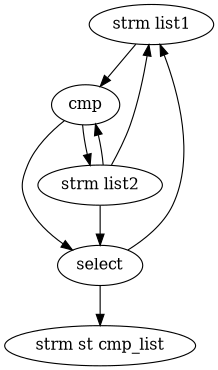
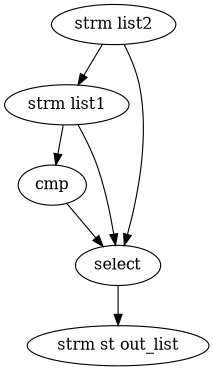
(84, 140) -> none
(101, 150) -> none
(183, 162) -> (101, 178)
(100, 346) -> (118, 346)
